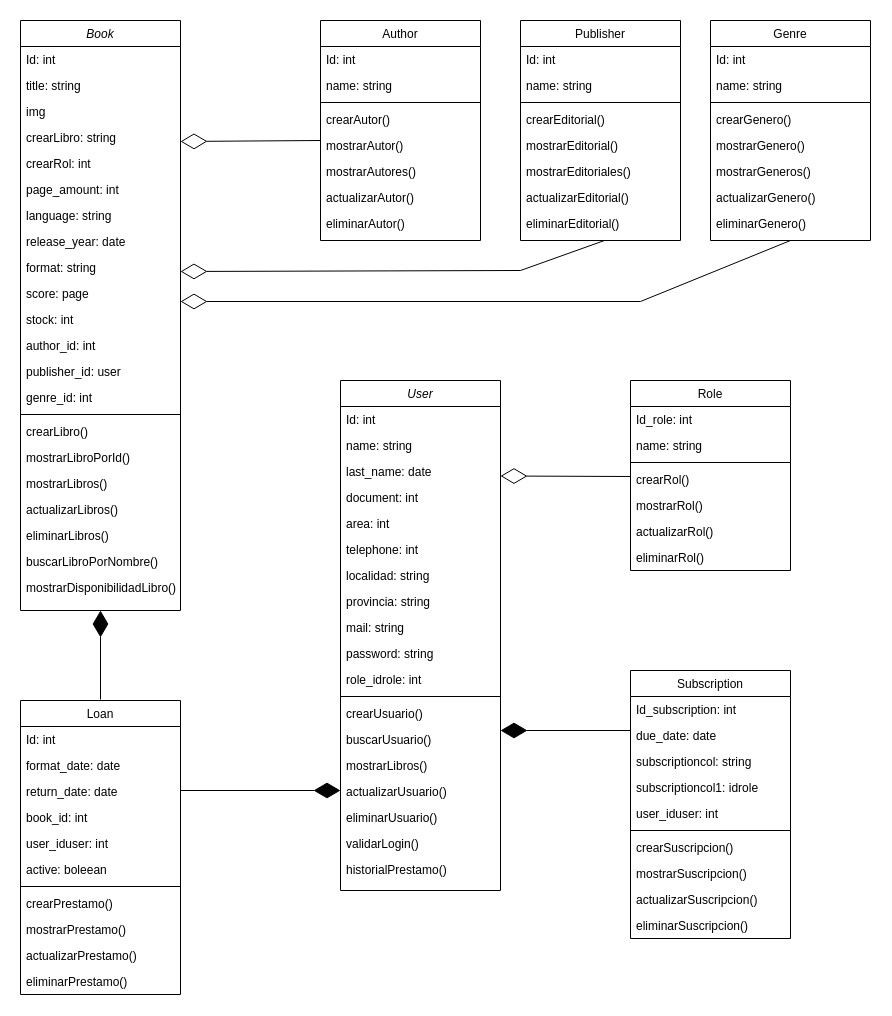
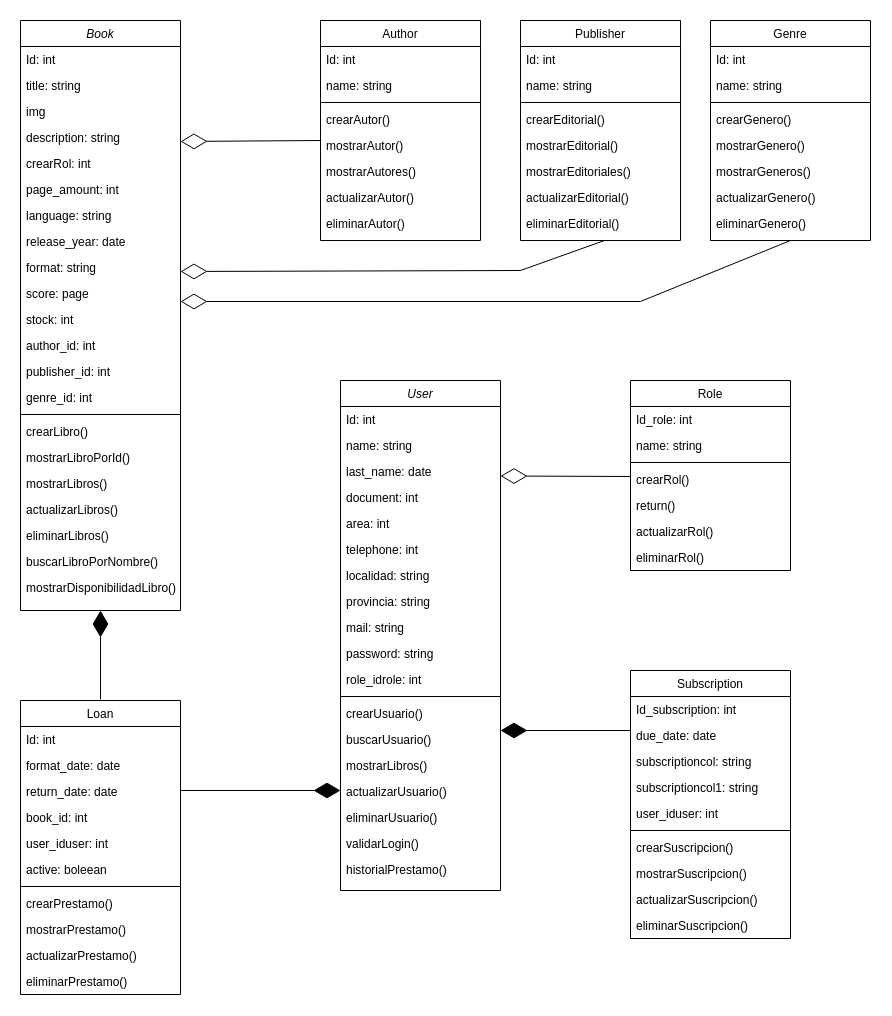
(80, 138) -> (82, 138)
(79, 372) -> (74, 372)
(675, 506) -> (663, 506)
(706, 788) -> (707, 788)
